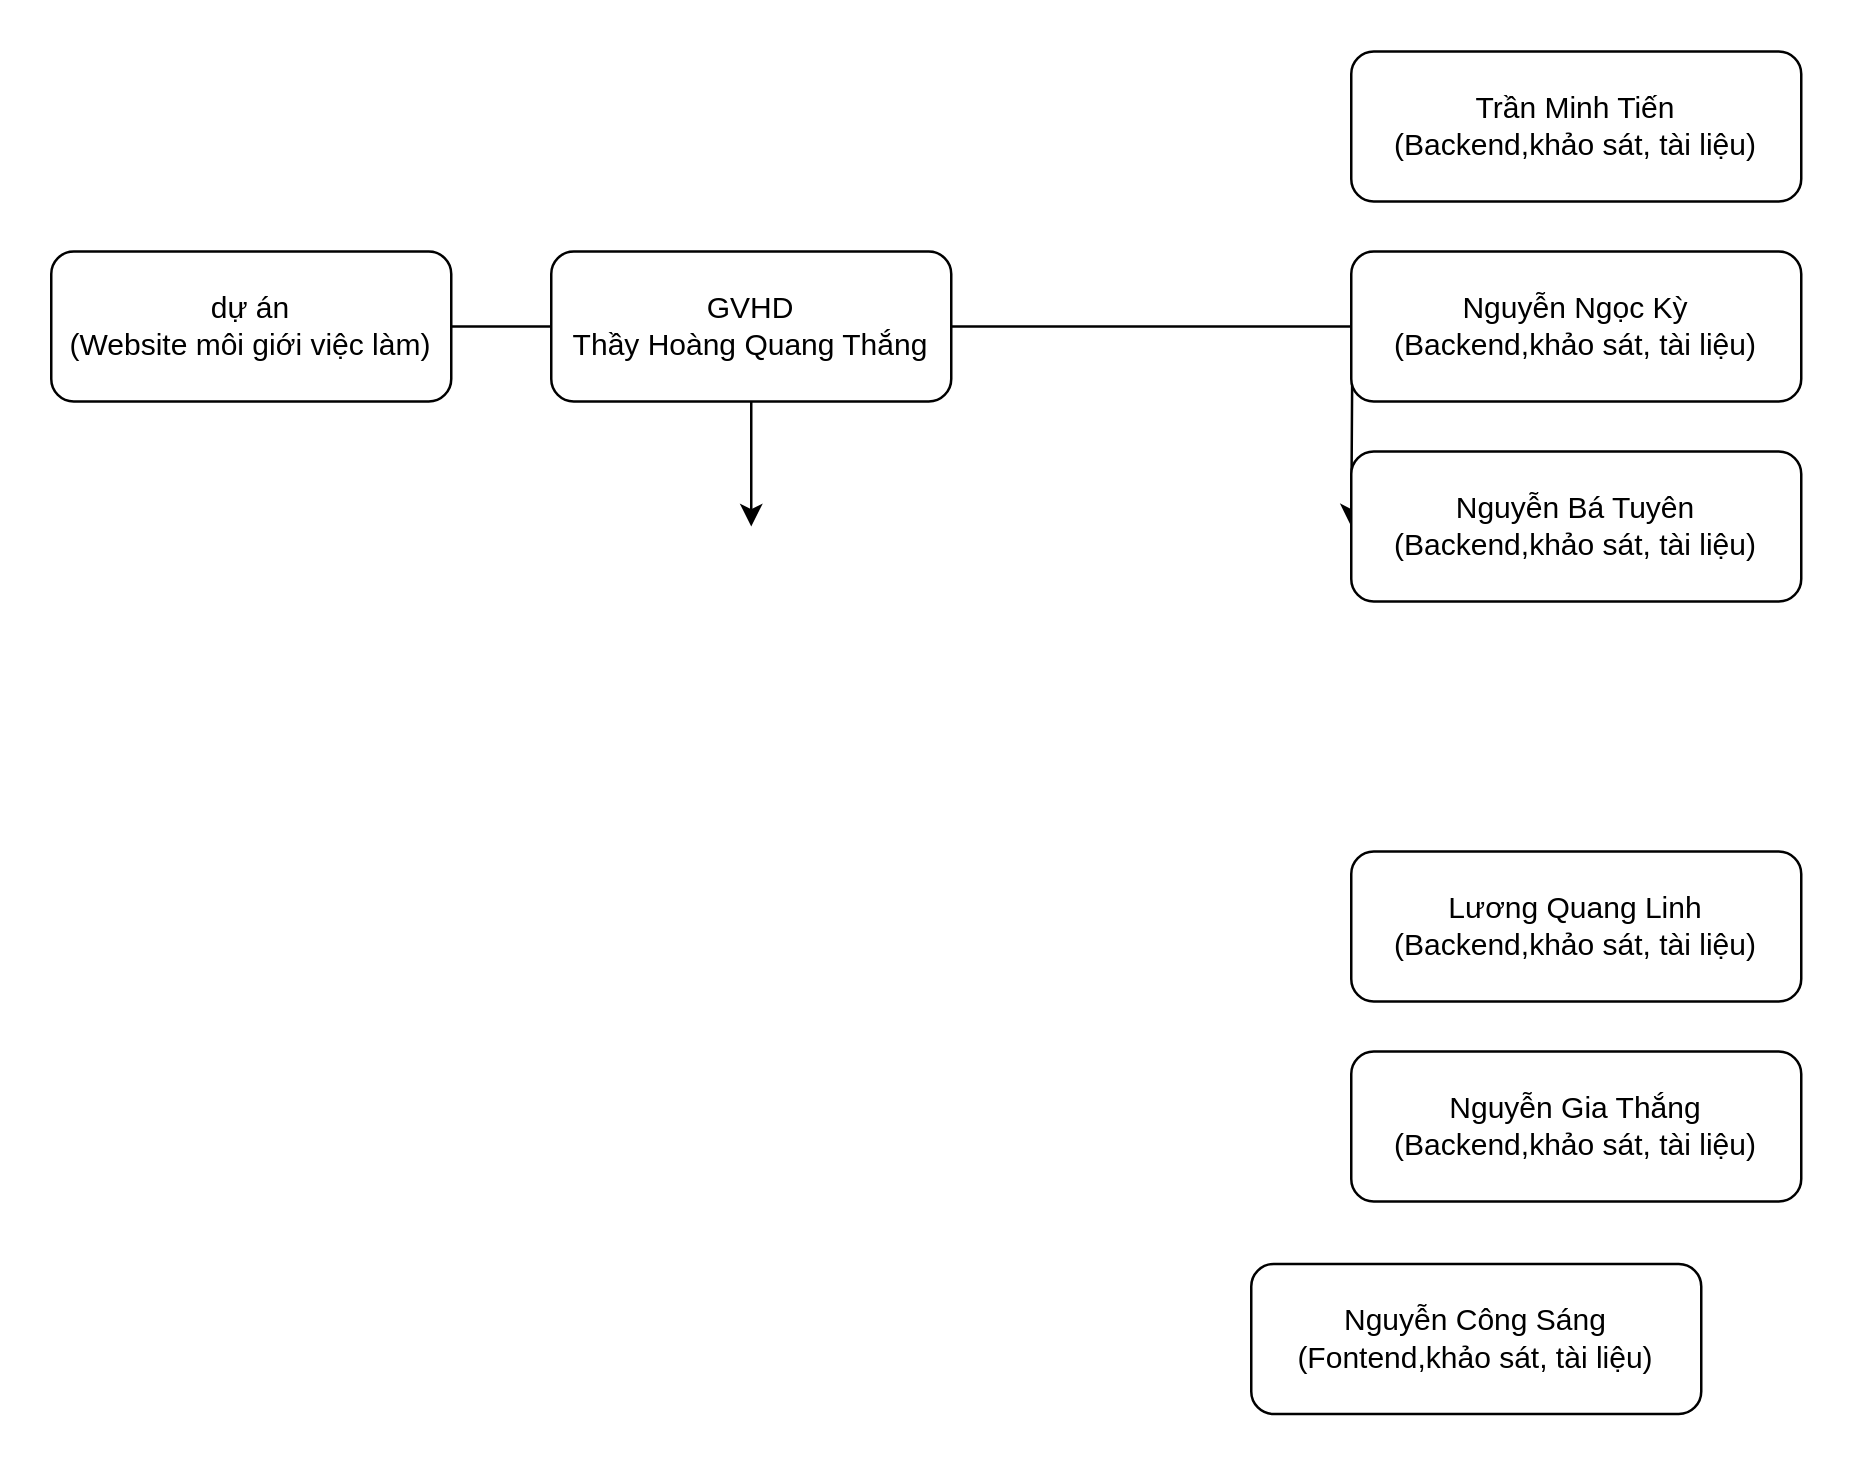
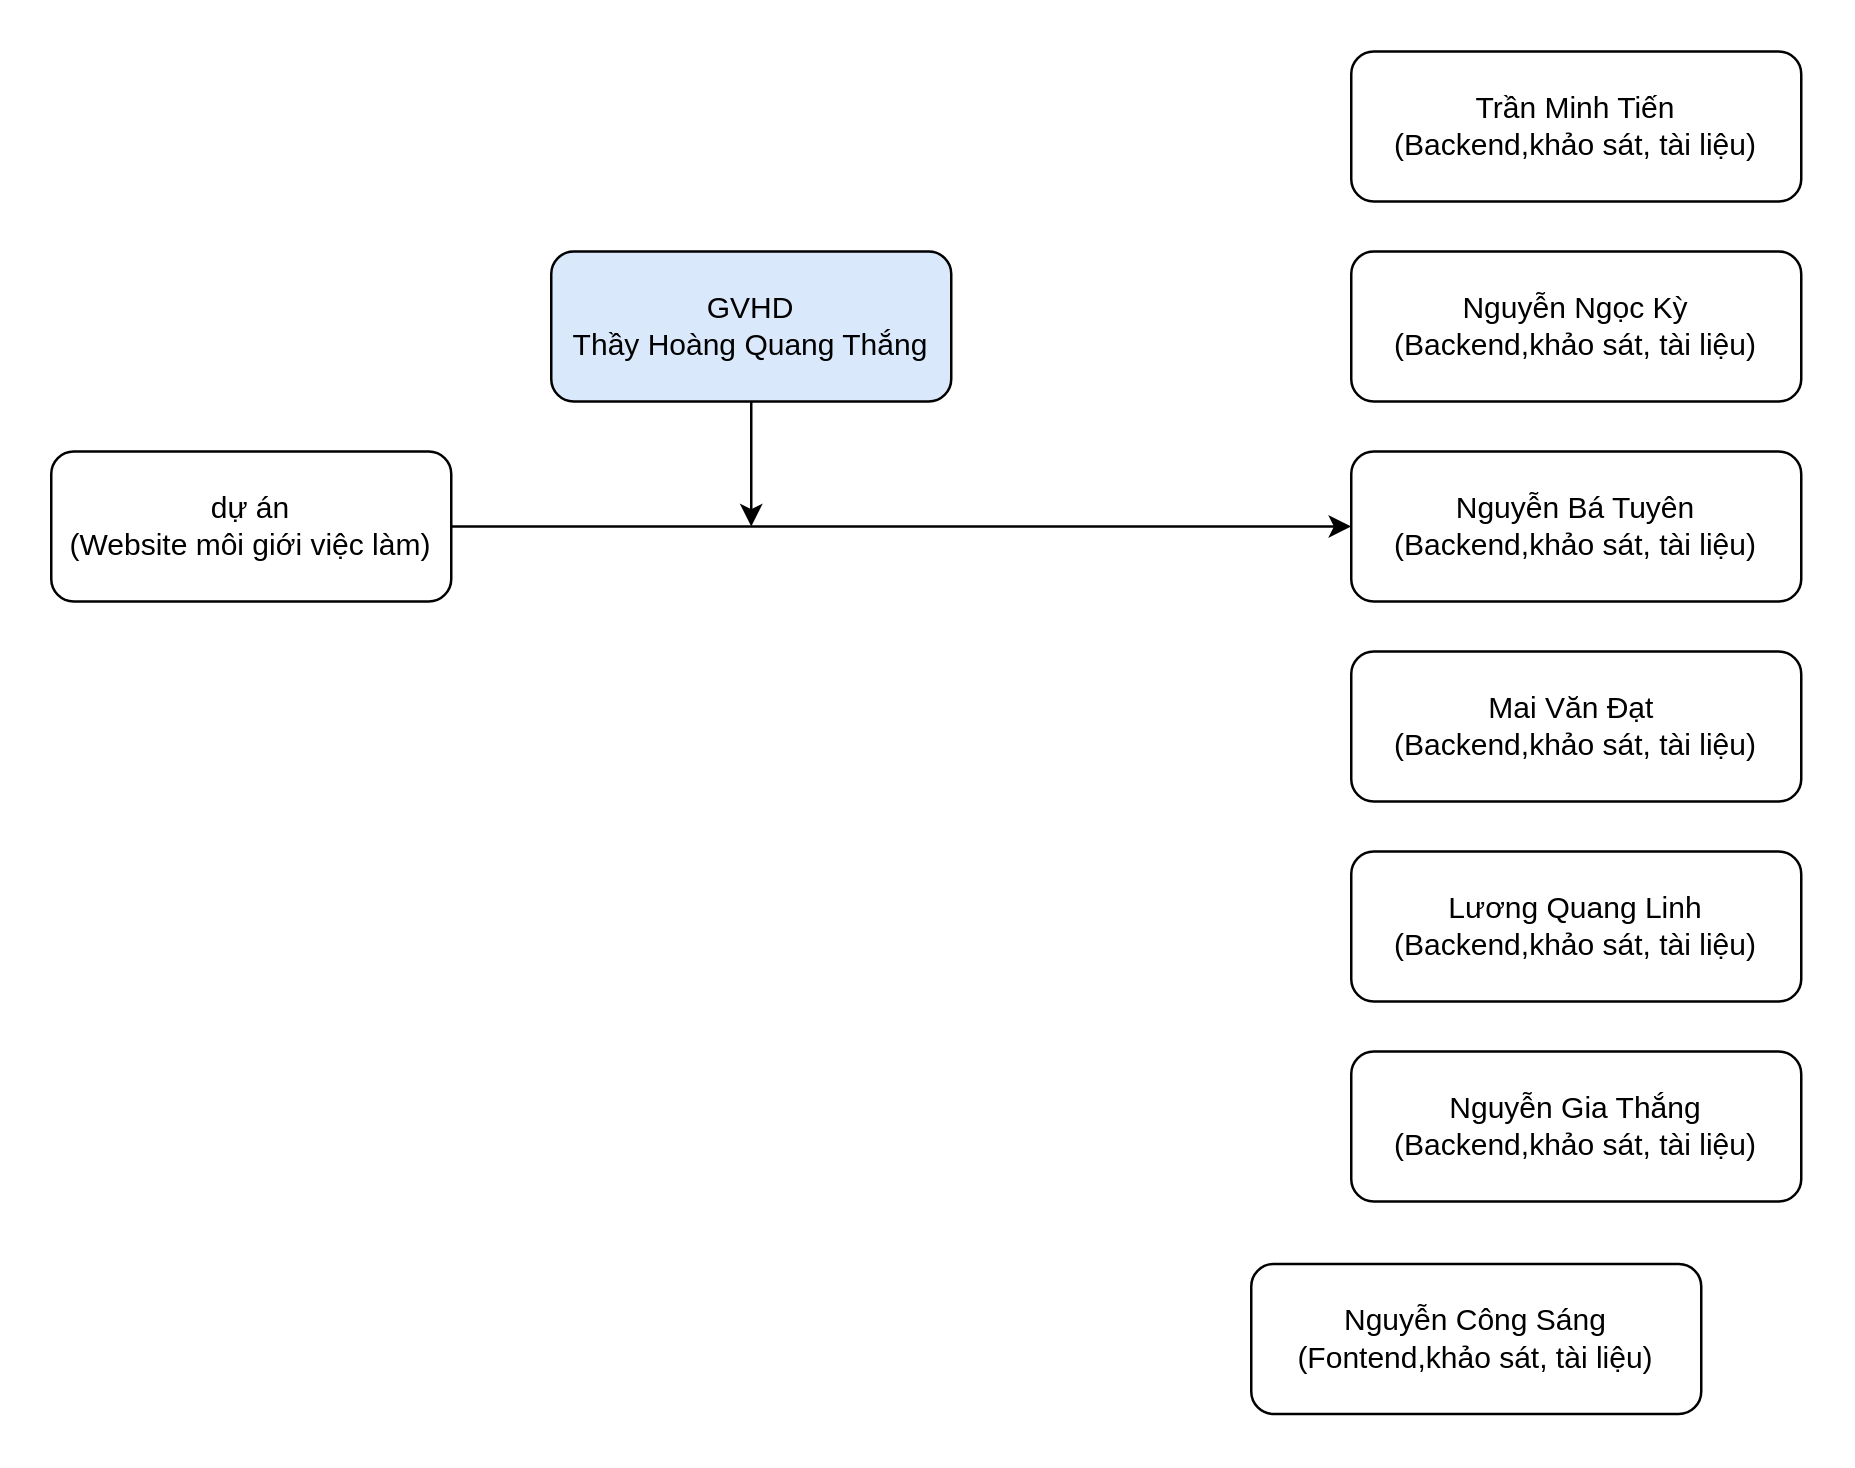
(251, 326) -> (251, 526)
(751, 326) -> (751, 326)
none -> (1576, 726)
